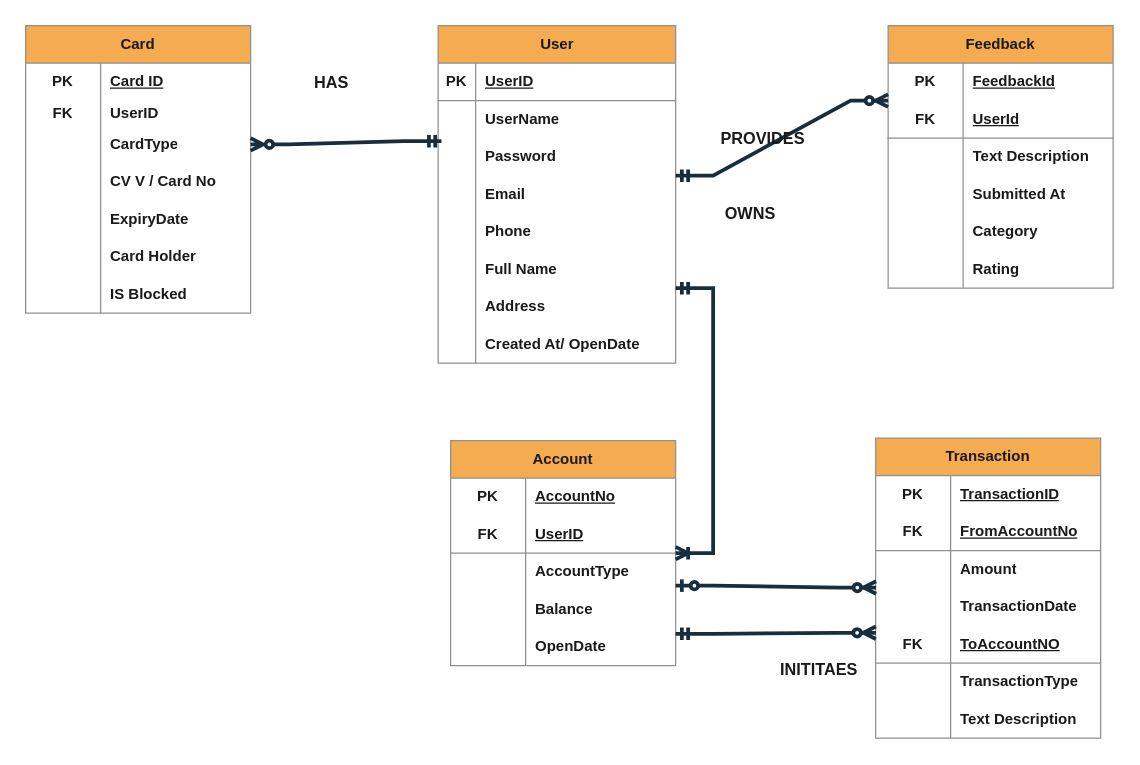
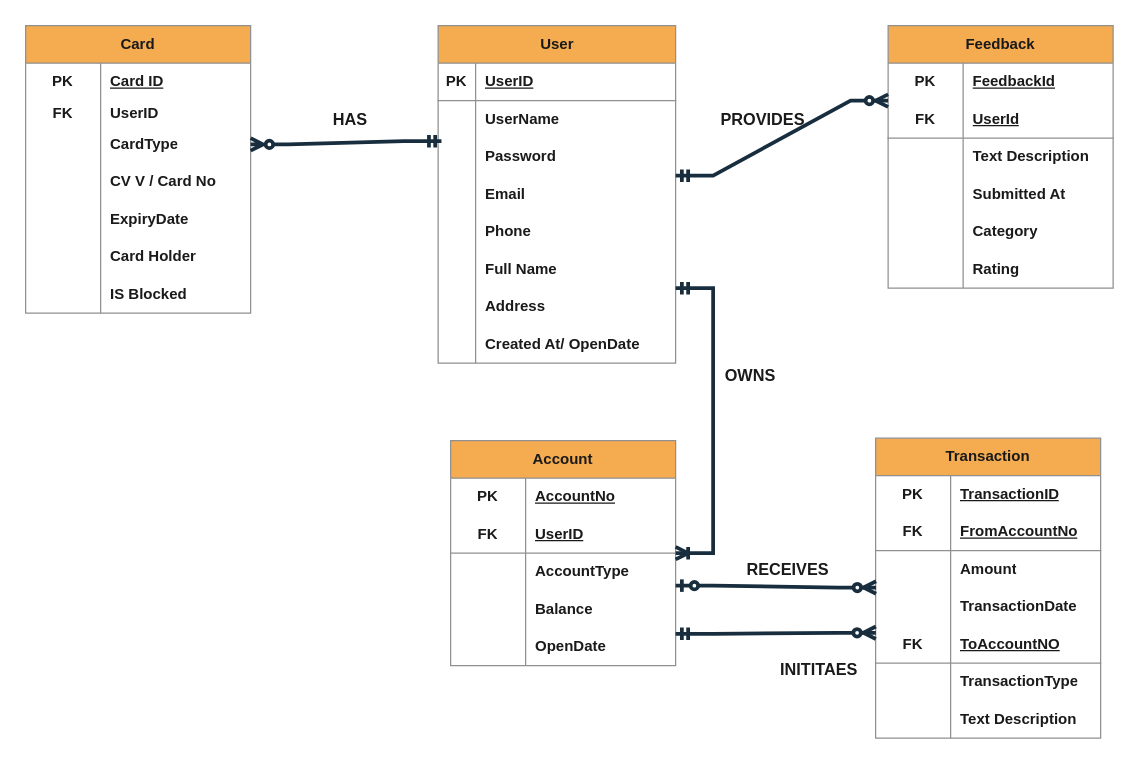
(332, 82) -> (351, 119)
(763, 138) -> (763, 119)
(751, 213) -> (751, 376)
none -> (788, 569)
